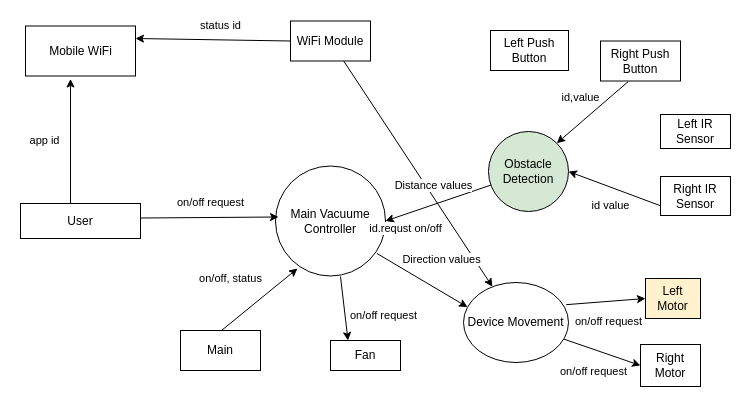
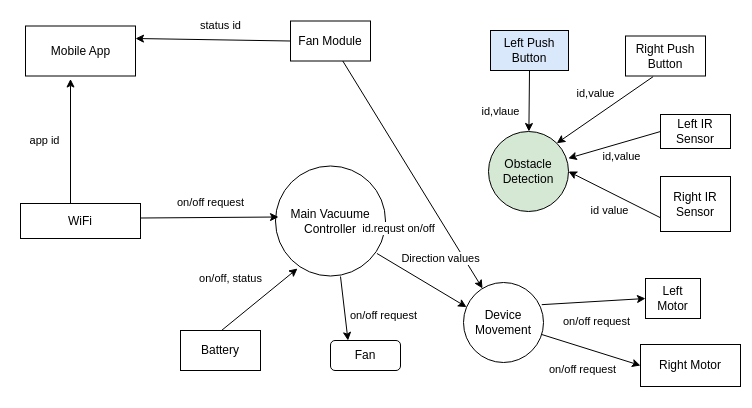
(331, 42) -> (331, 42)
(530, 51) -> (530, 51)
(81, 52) -> (81, 52)
(641, 61) -> (666, 56)
none -> (529, 98)
none -> (618, 144)
(696, 196) -> (696, 204)
(441, 202) -> none
(81, 222) -> (81, 222)
(673, 299) -> (673, 299)
(516, 323) -> (504, 323)
(221, 351) -> (221, 351)
(366, 356) -> (366, 356)
(671, 366) -> (691, 366)
